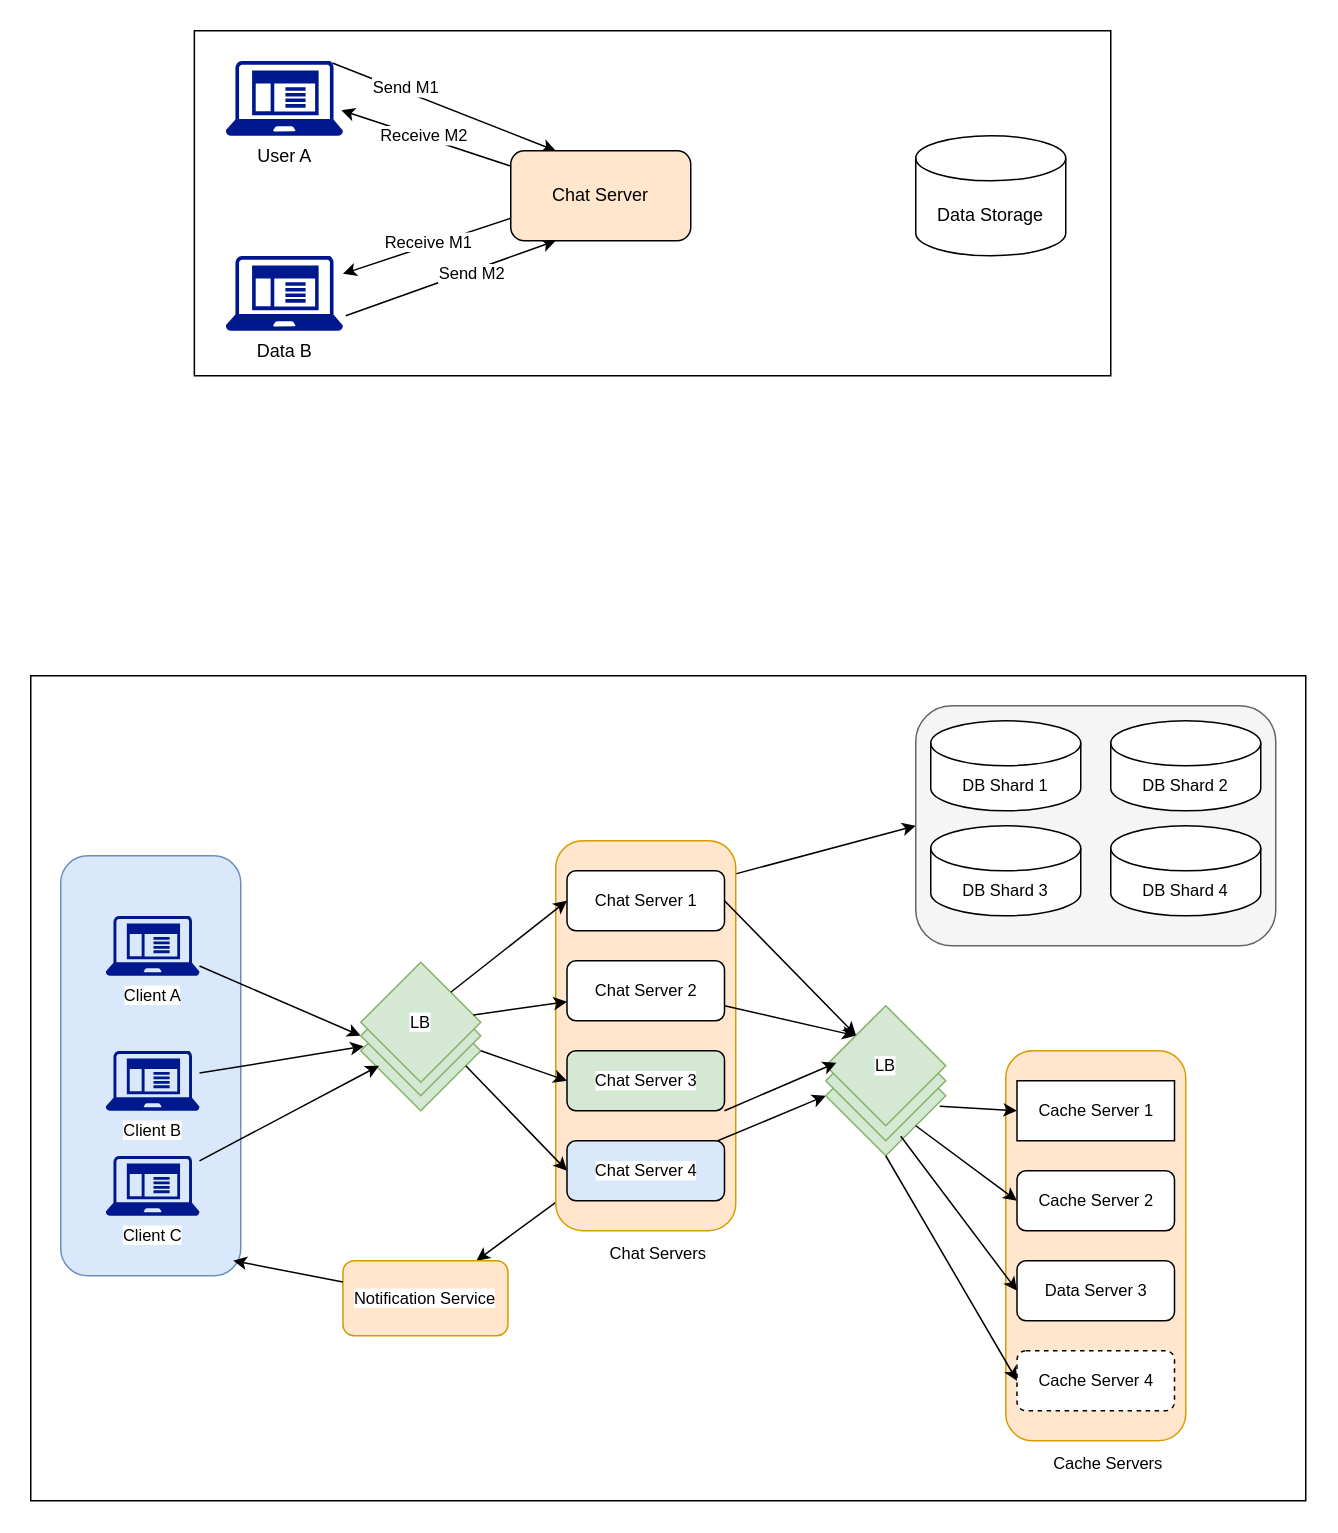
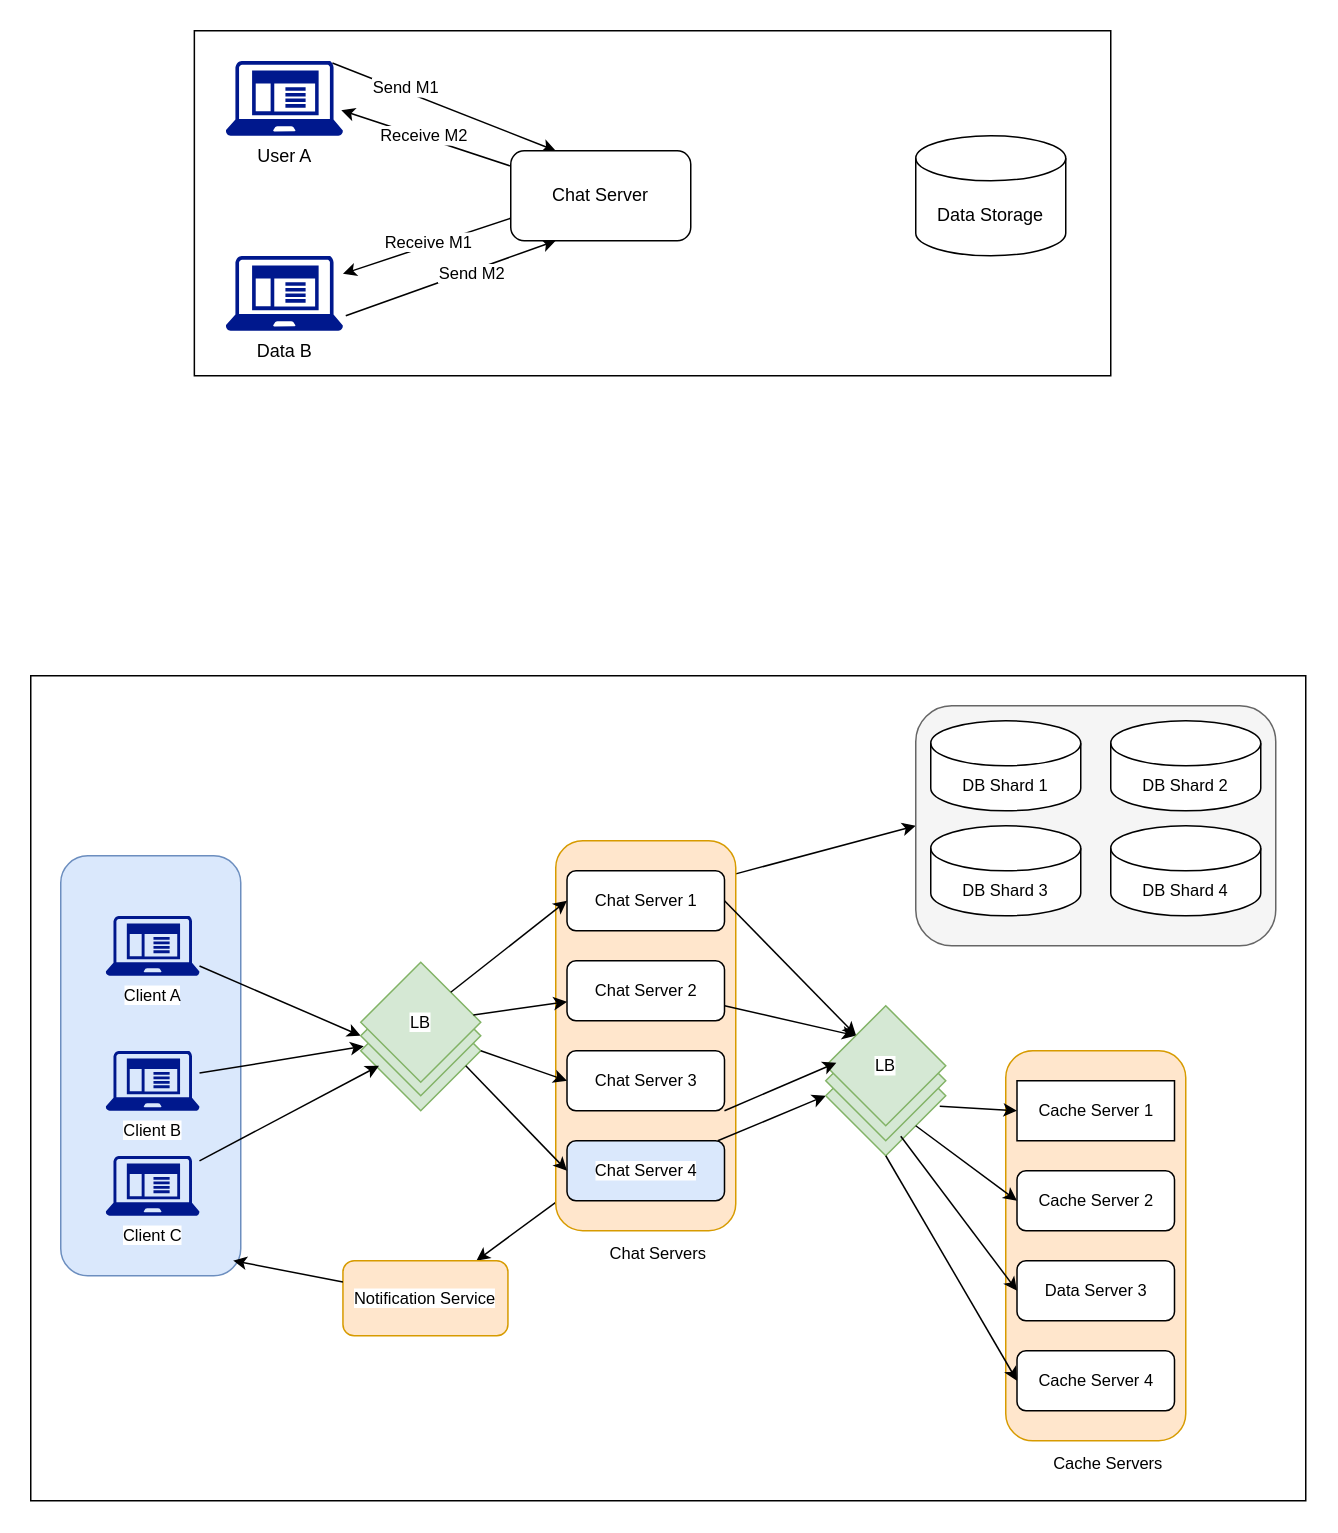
(601, 196) -> (601, 196)
(646, 1081) -> (646, 1081)
(1096, 1381) -> (1096, 1381)
